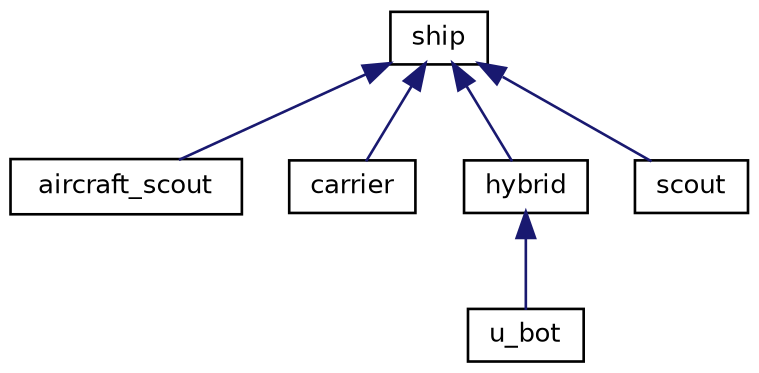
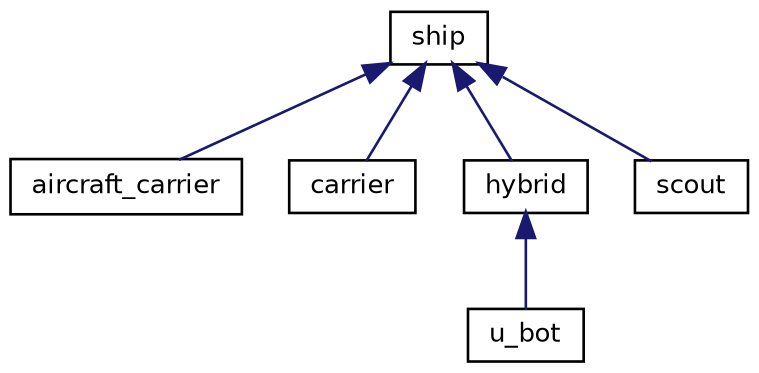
(126, 187) -> (126, 187)
